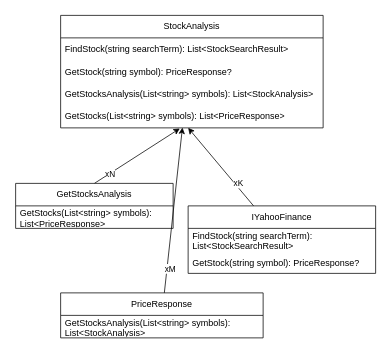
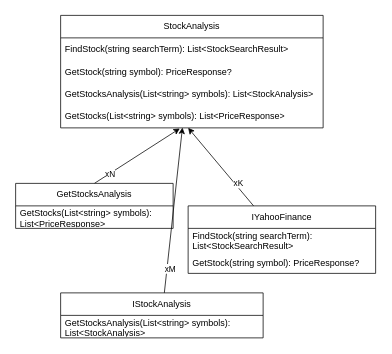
(162, 304) -> (162, 304)
